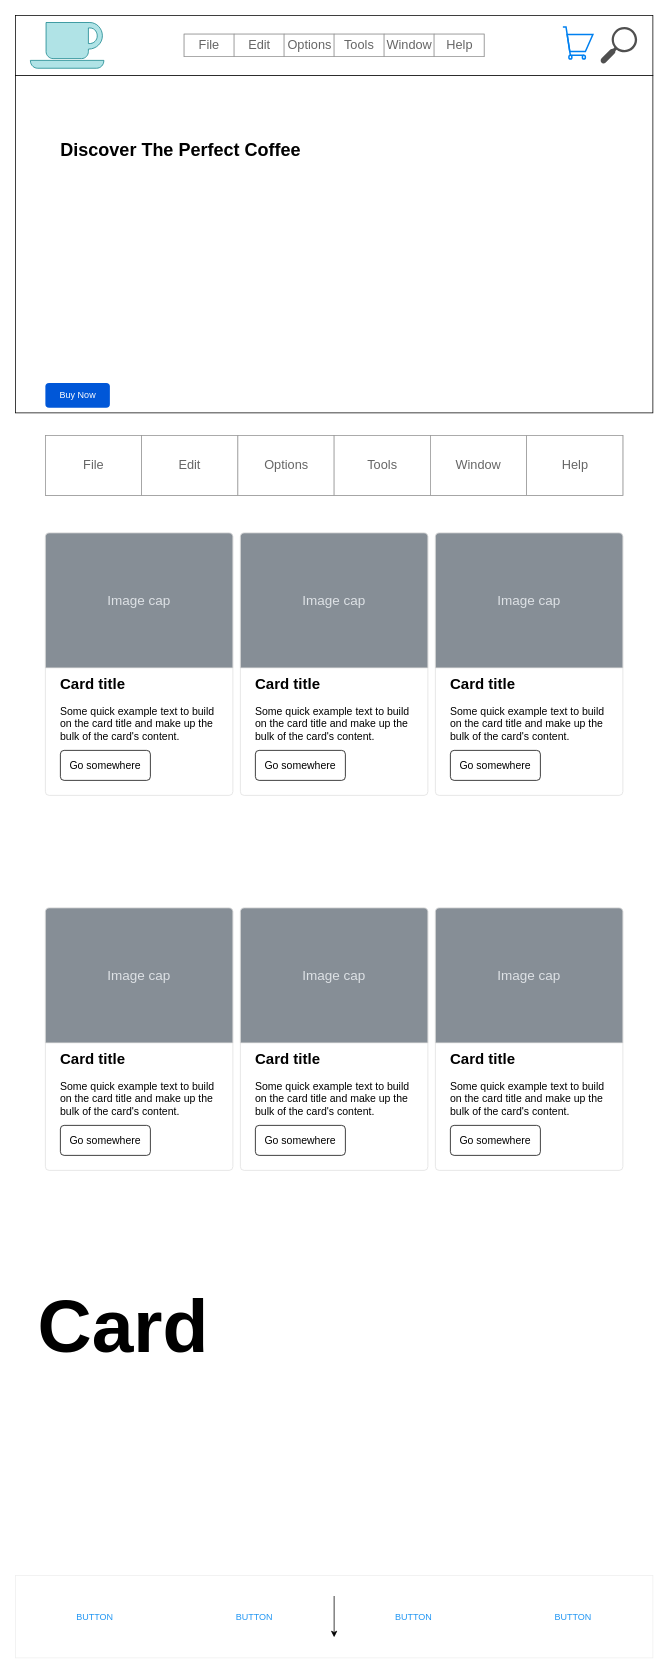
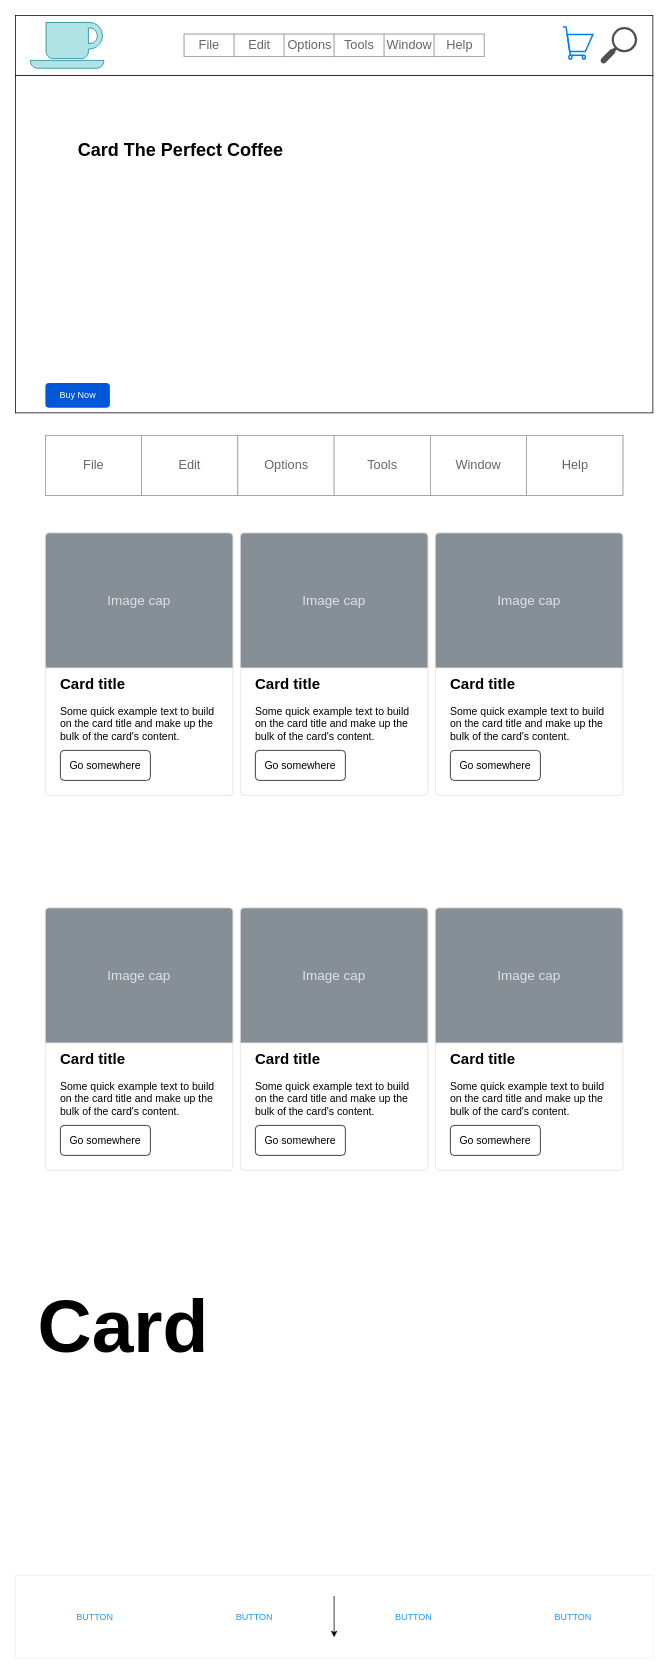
(181, 150) -> (181, 150)
